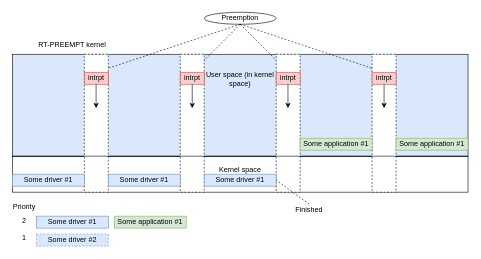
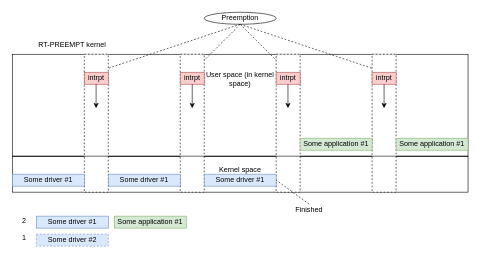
(240, 105) -> (240, 105)
(24, 207) -> none
